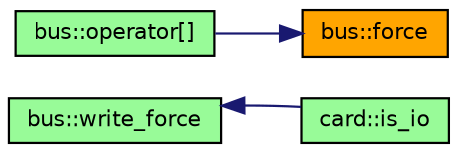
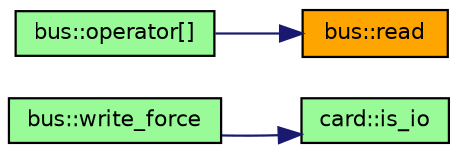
(375, 34) -> (375, 34)
(273, 106) -> (250, 136)
